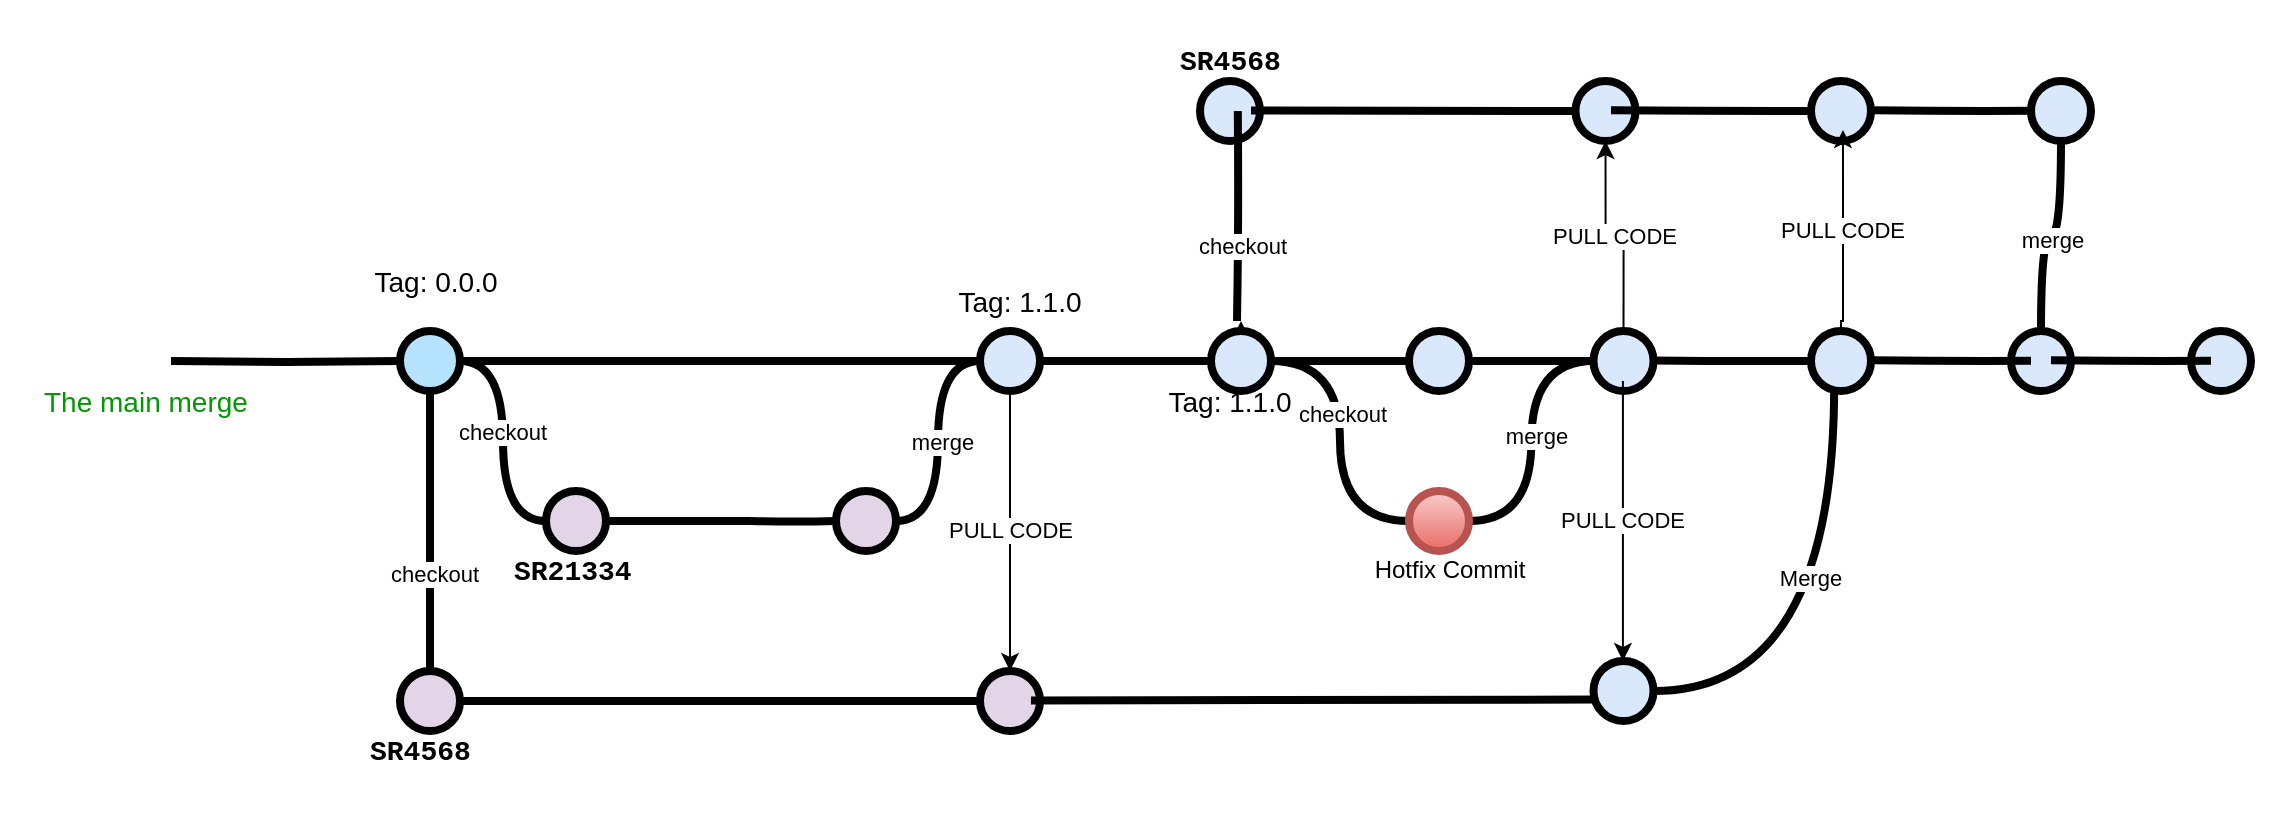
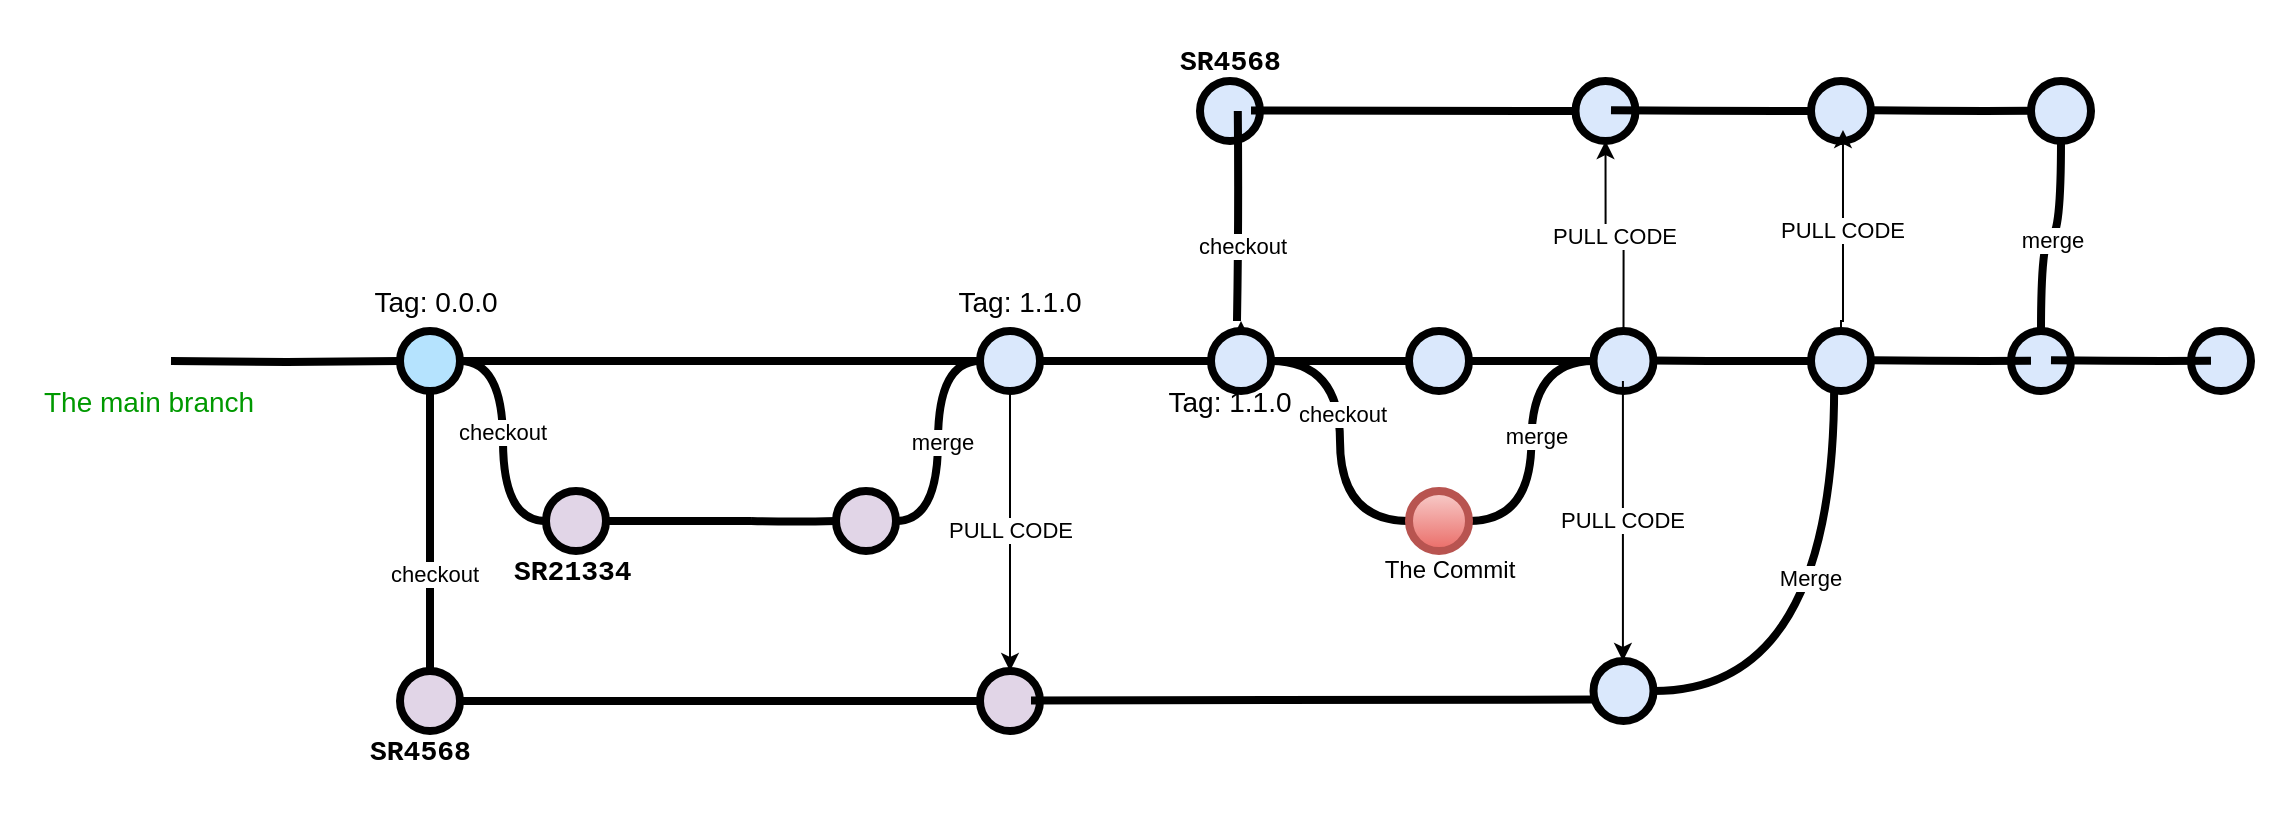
(438, 281) -> (438, 301)
(144, 401) -> (152, 401)
(1451, 571) -> (1451, 571)
